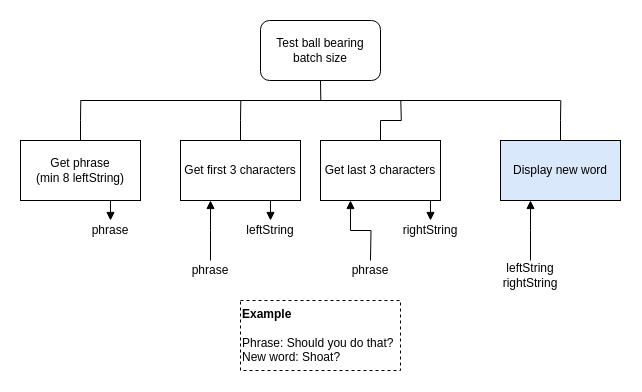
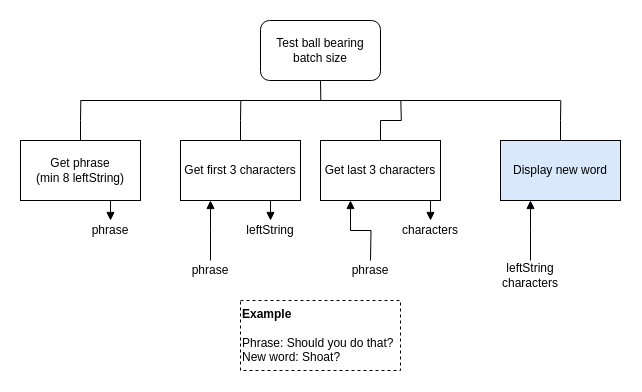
(431, 231) -> (431, 231)
(531, 276) -> (531, 276)
